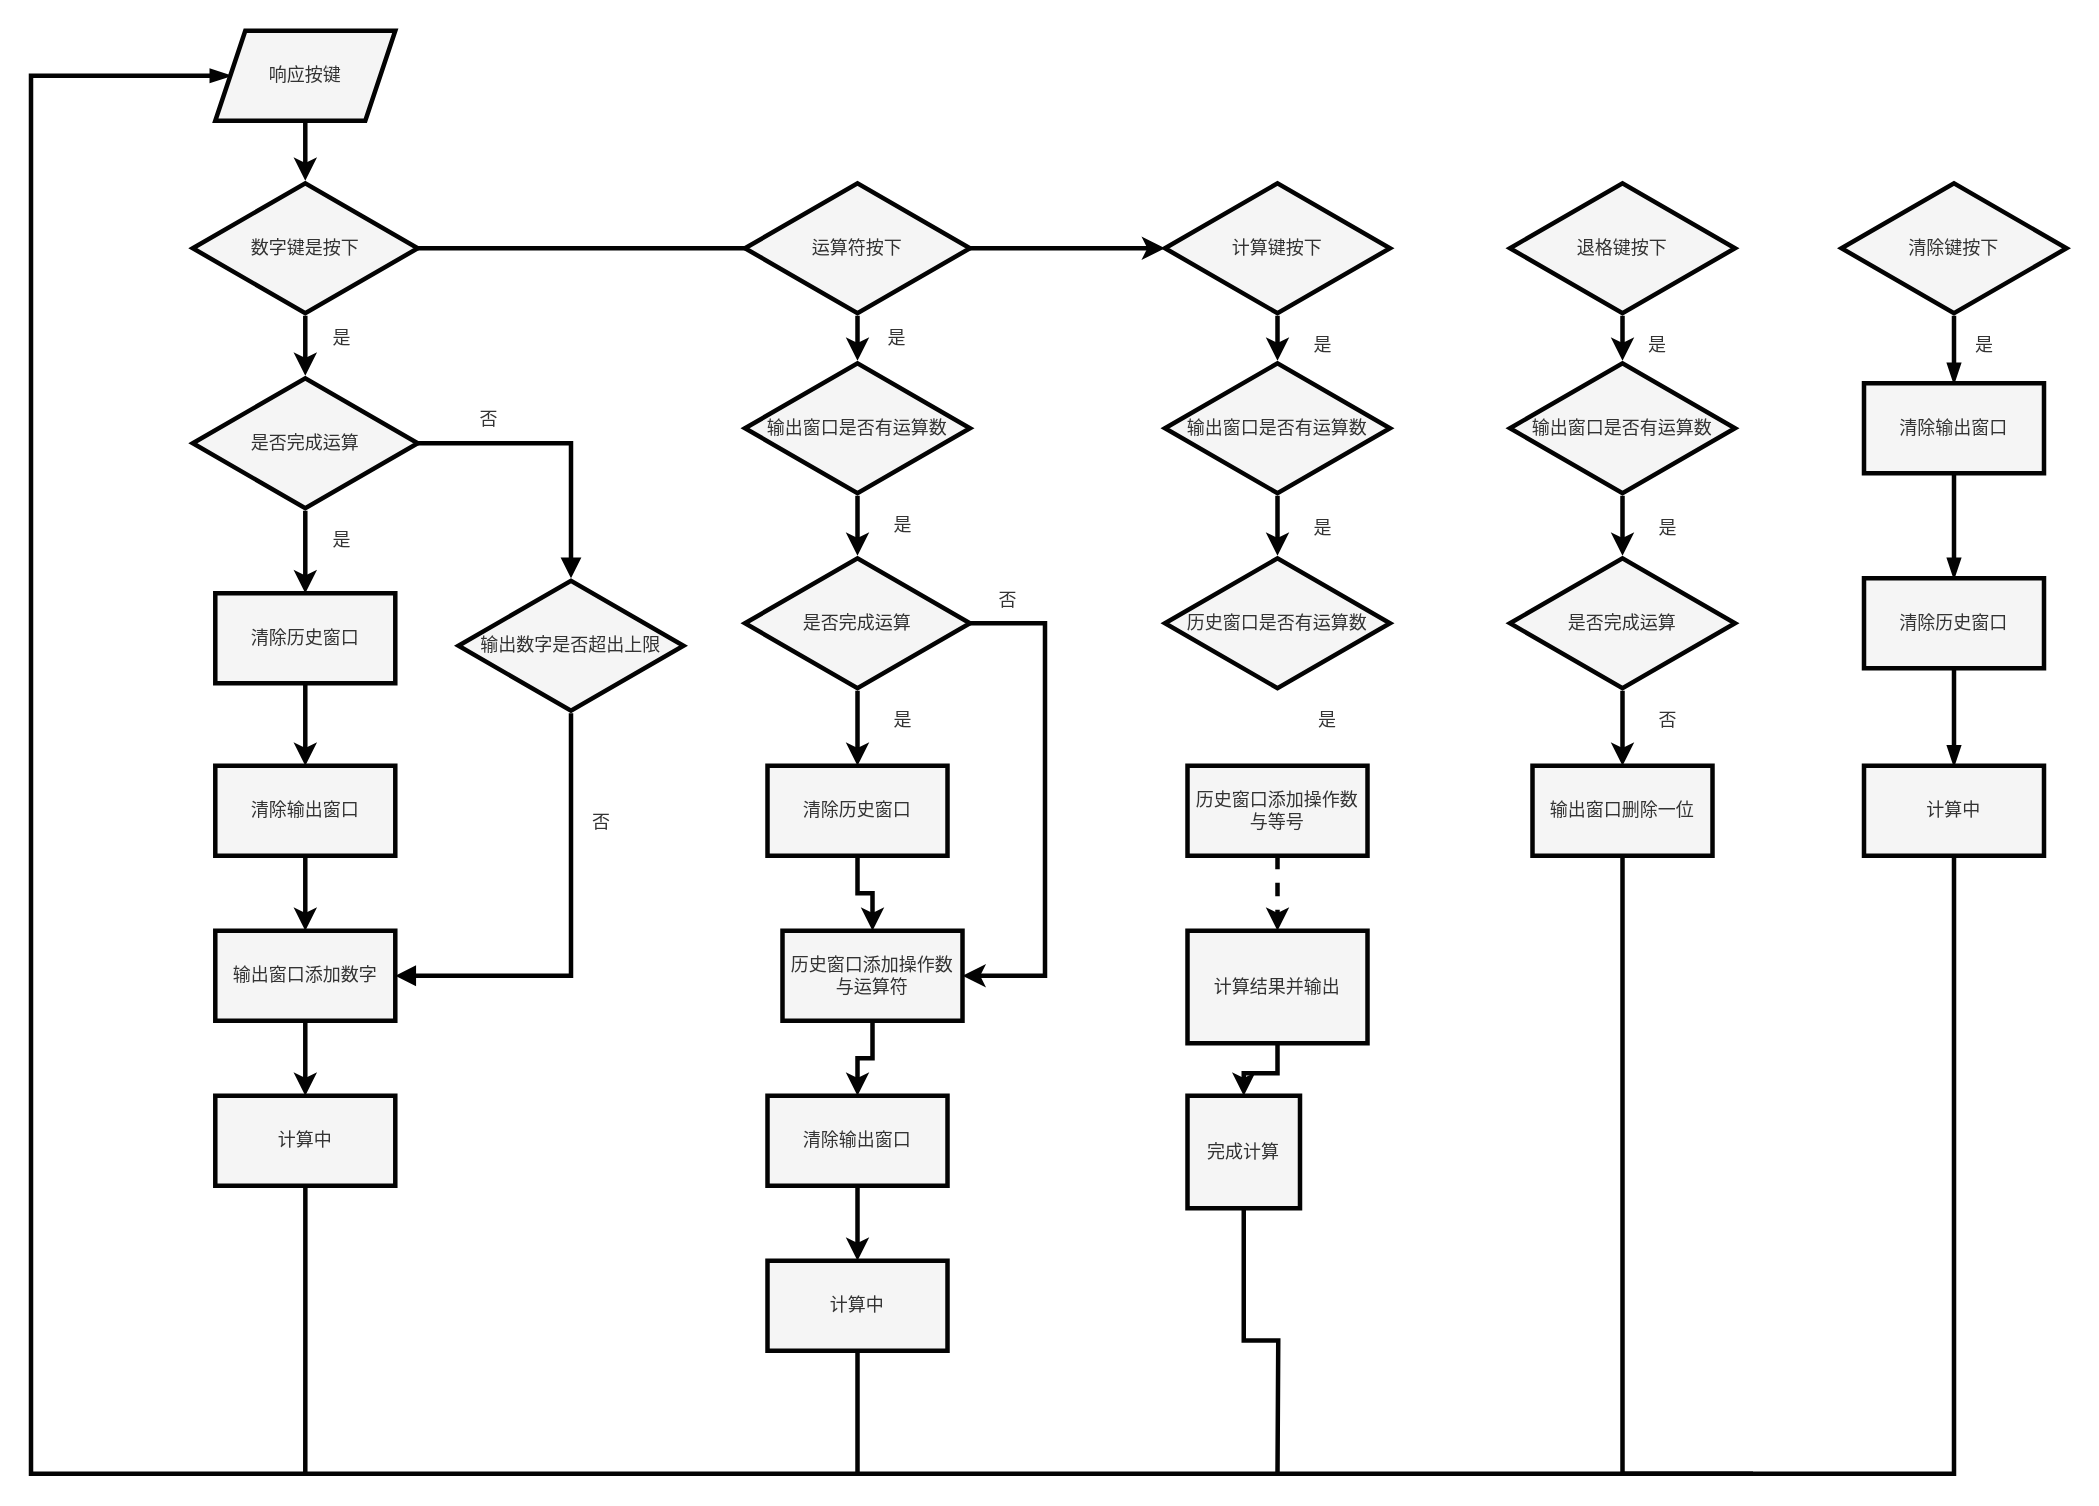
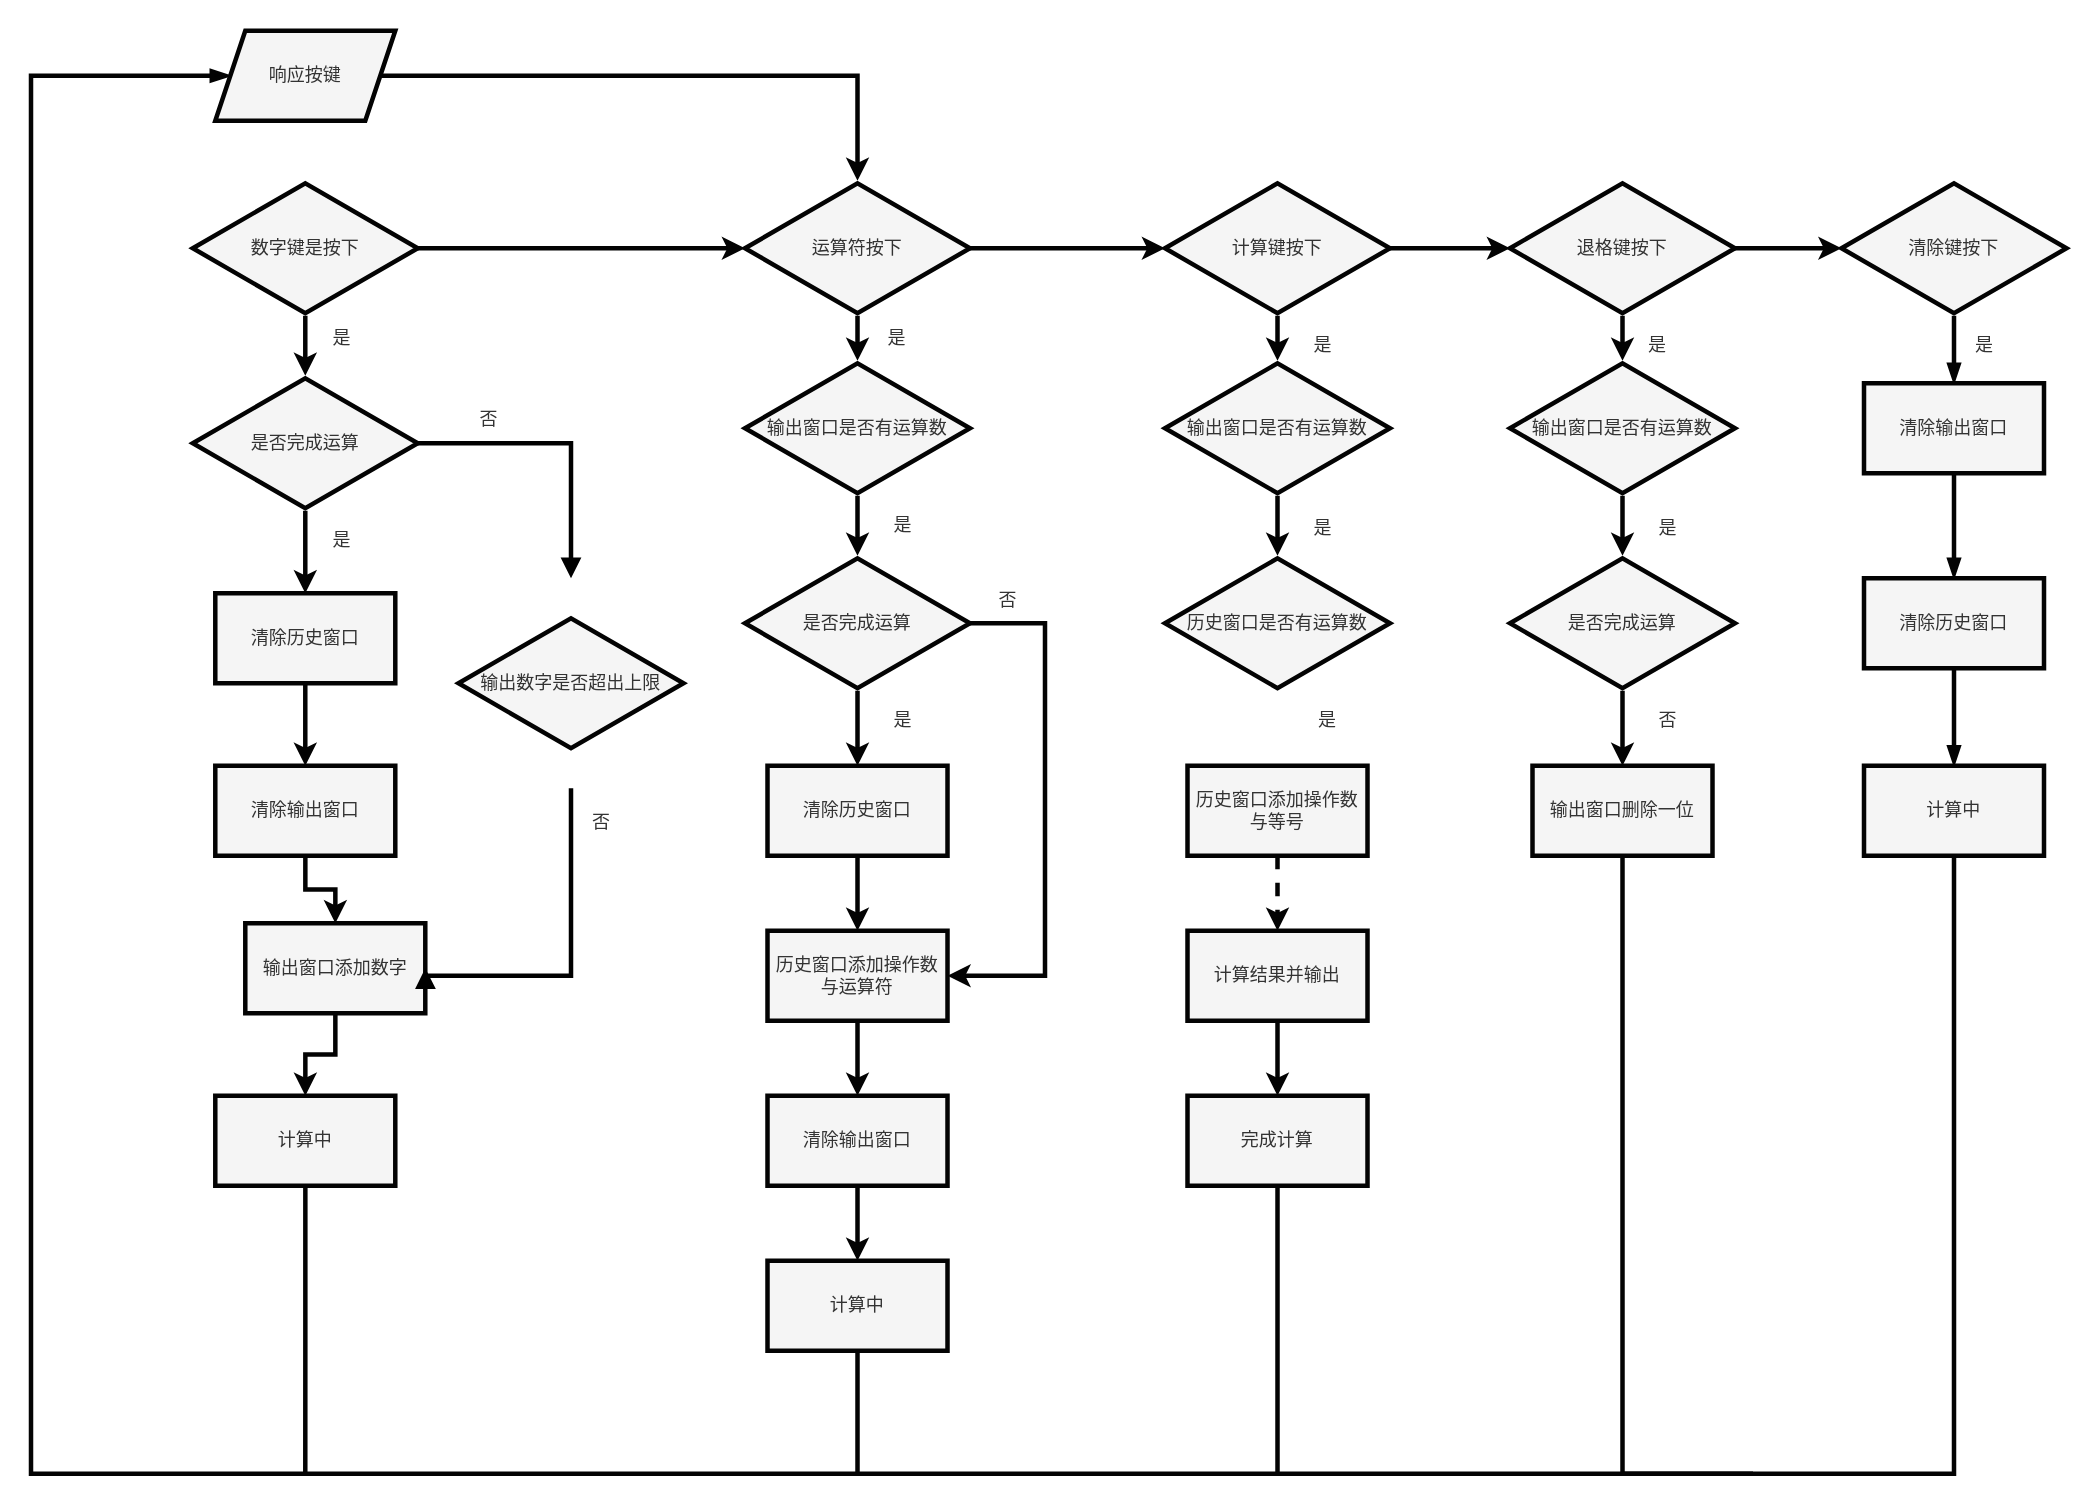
(305, 143) -> (663, 76)
(735, 248) -> (727, 248)
none -> (1442, 248)
none -> (1780, 248)
(571, 646) -> (571, 683)
(305, 976) -> (335, 968)
(872, 976) -> (857, 976)
(1277, 987) -> (1277, 976)
(1244, 1152) -> (1277, 1141)
